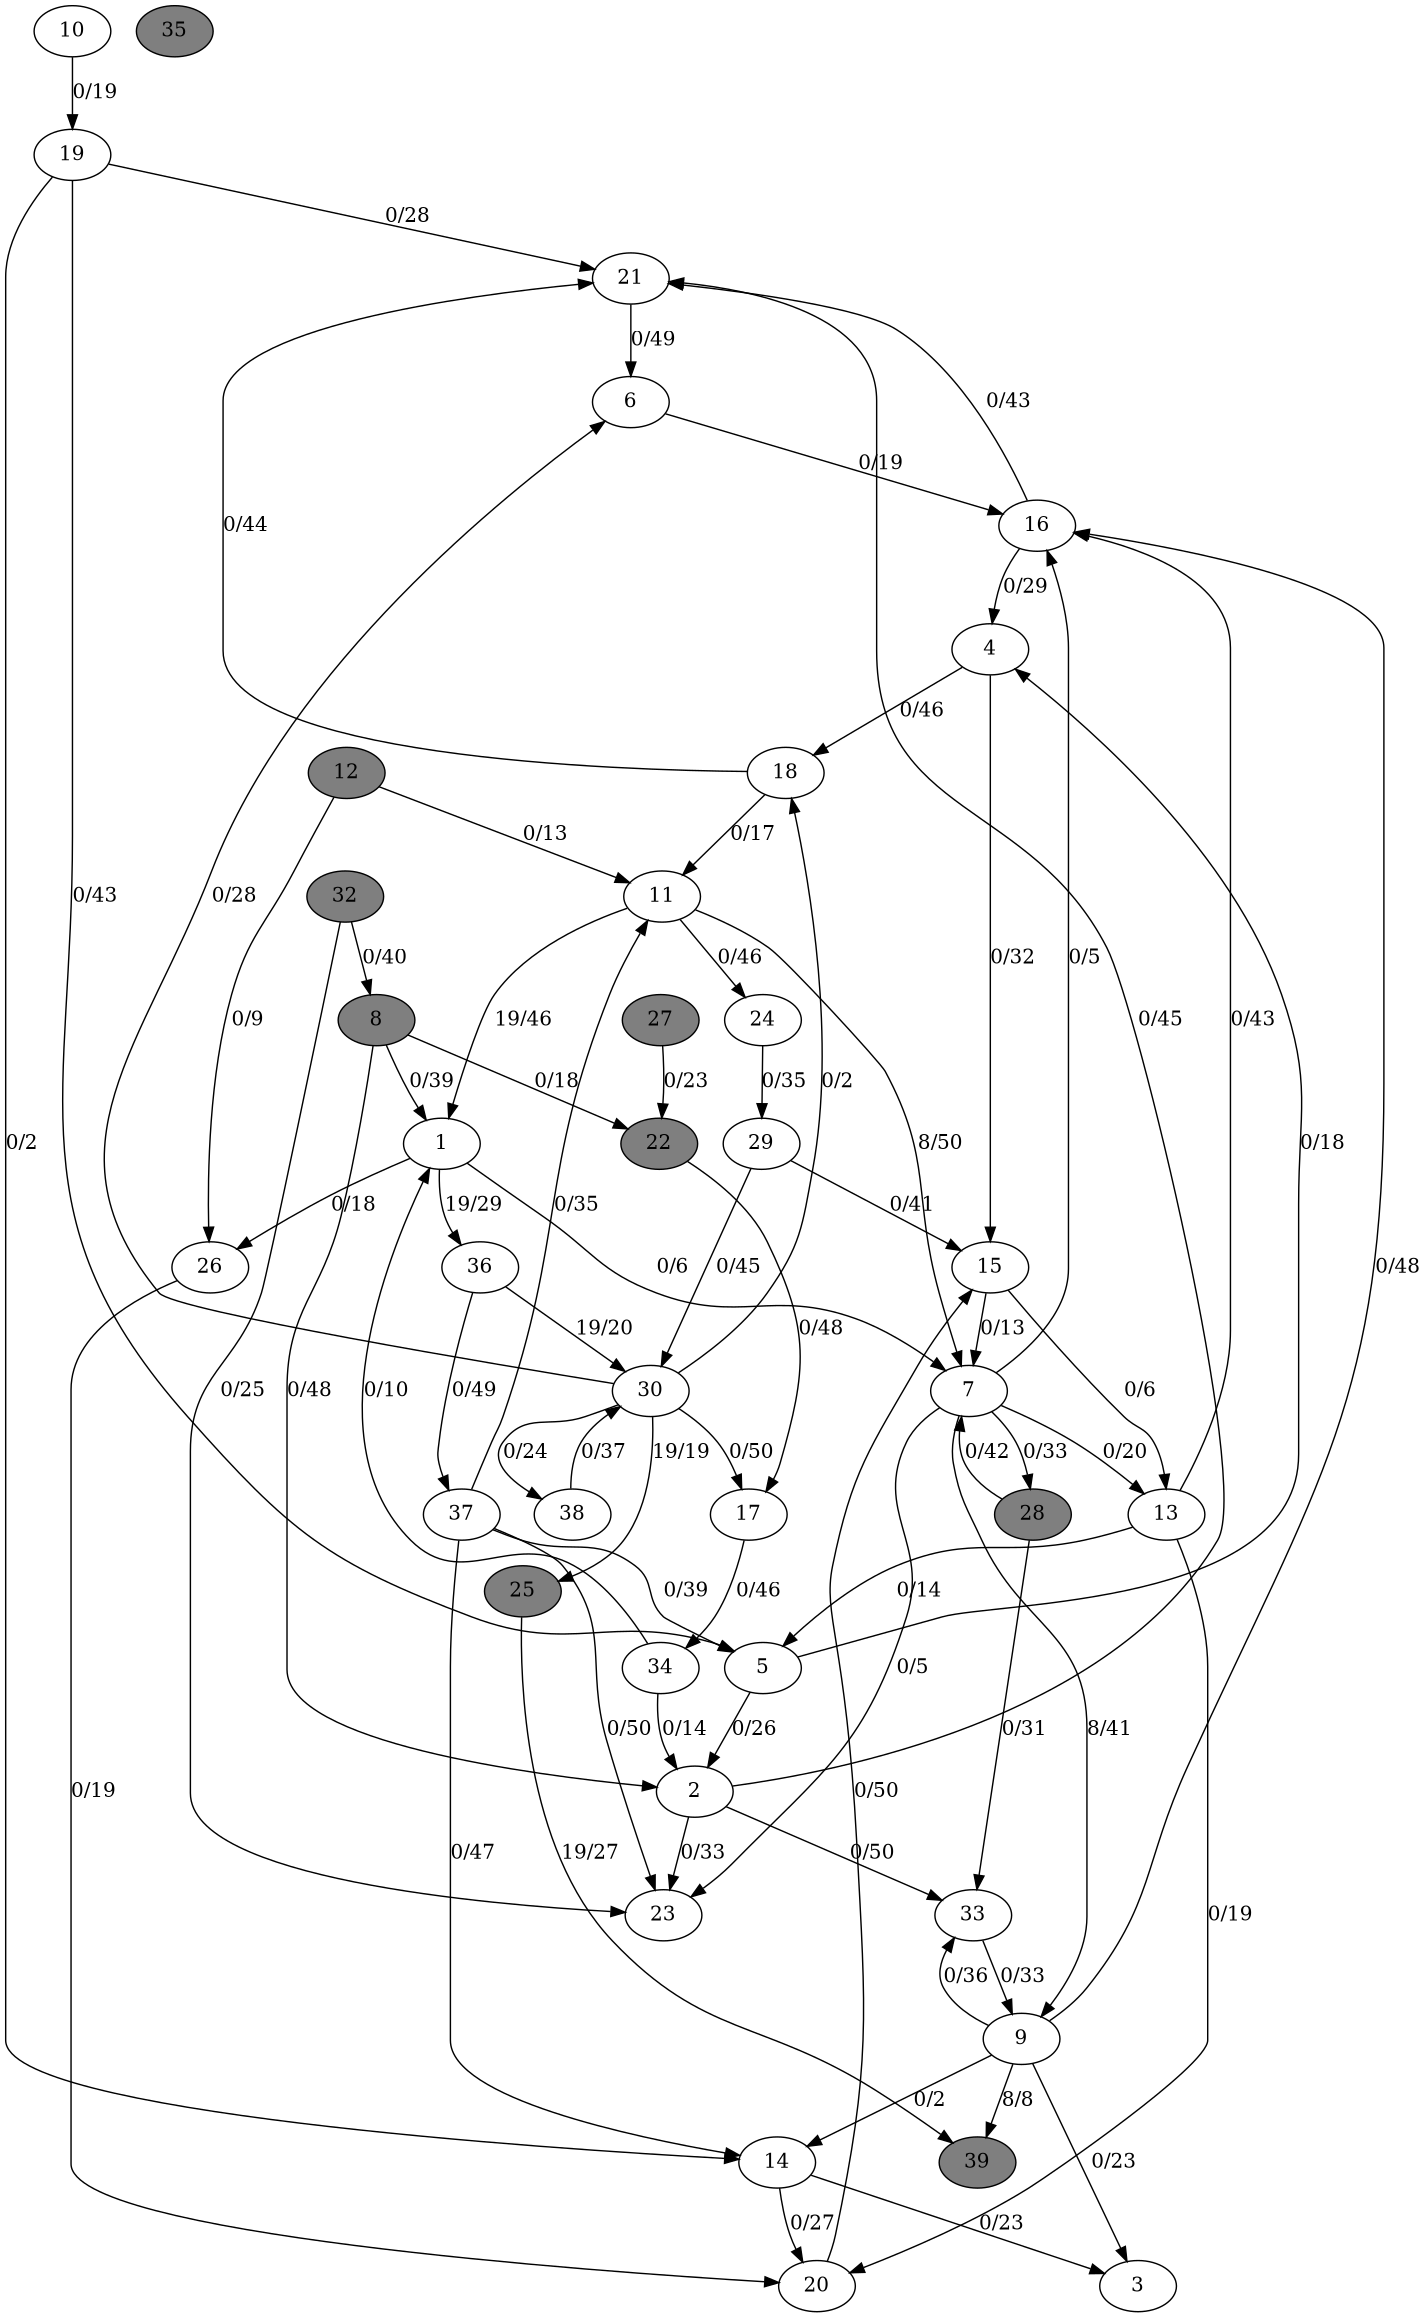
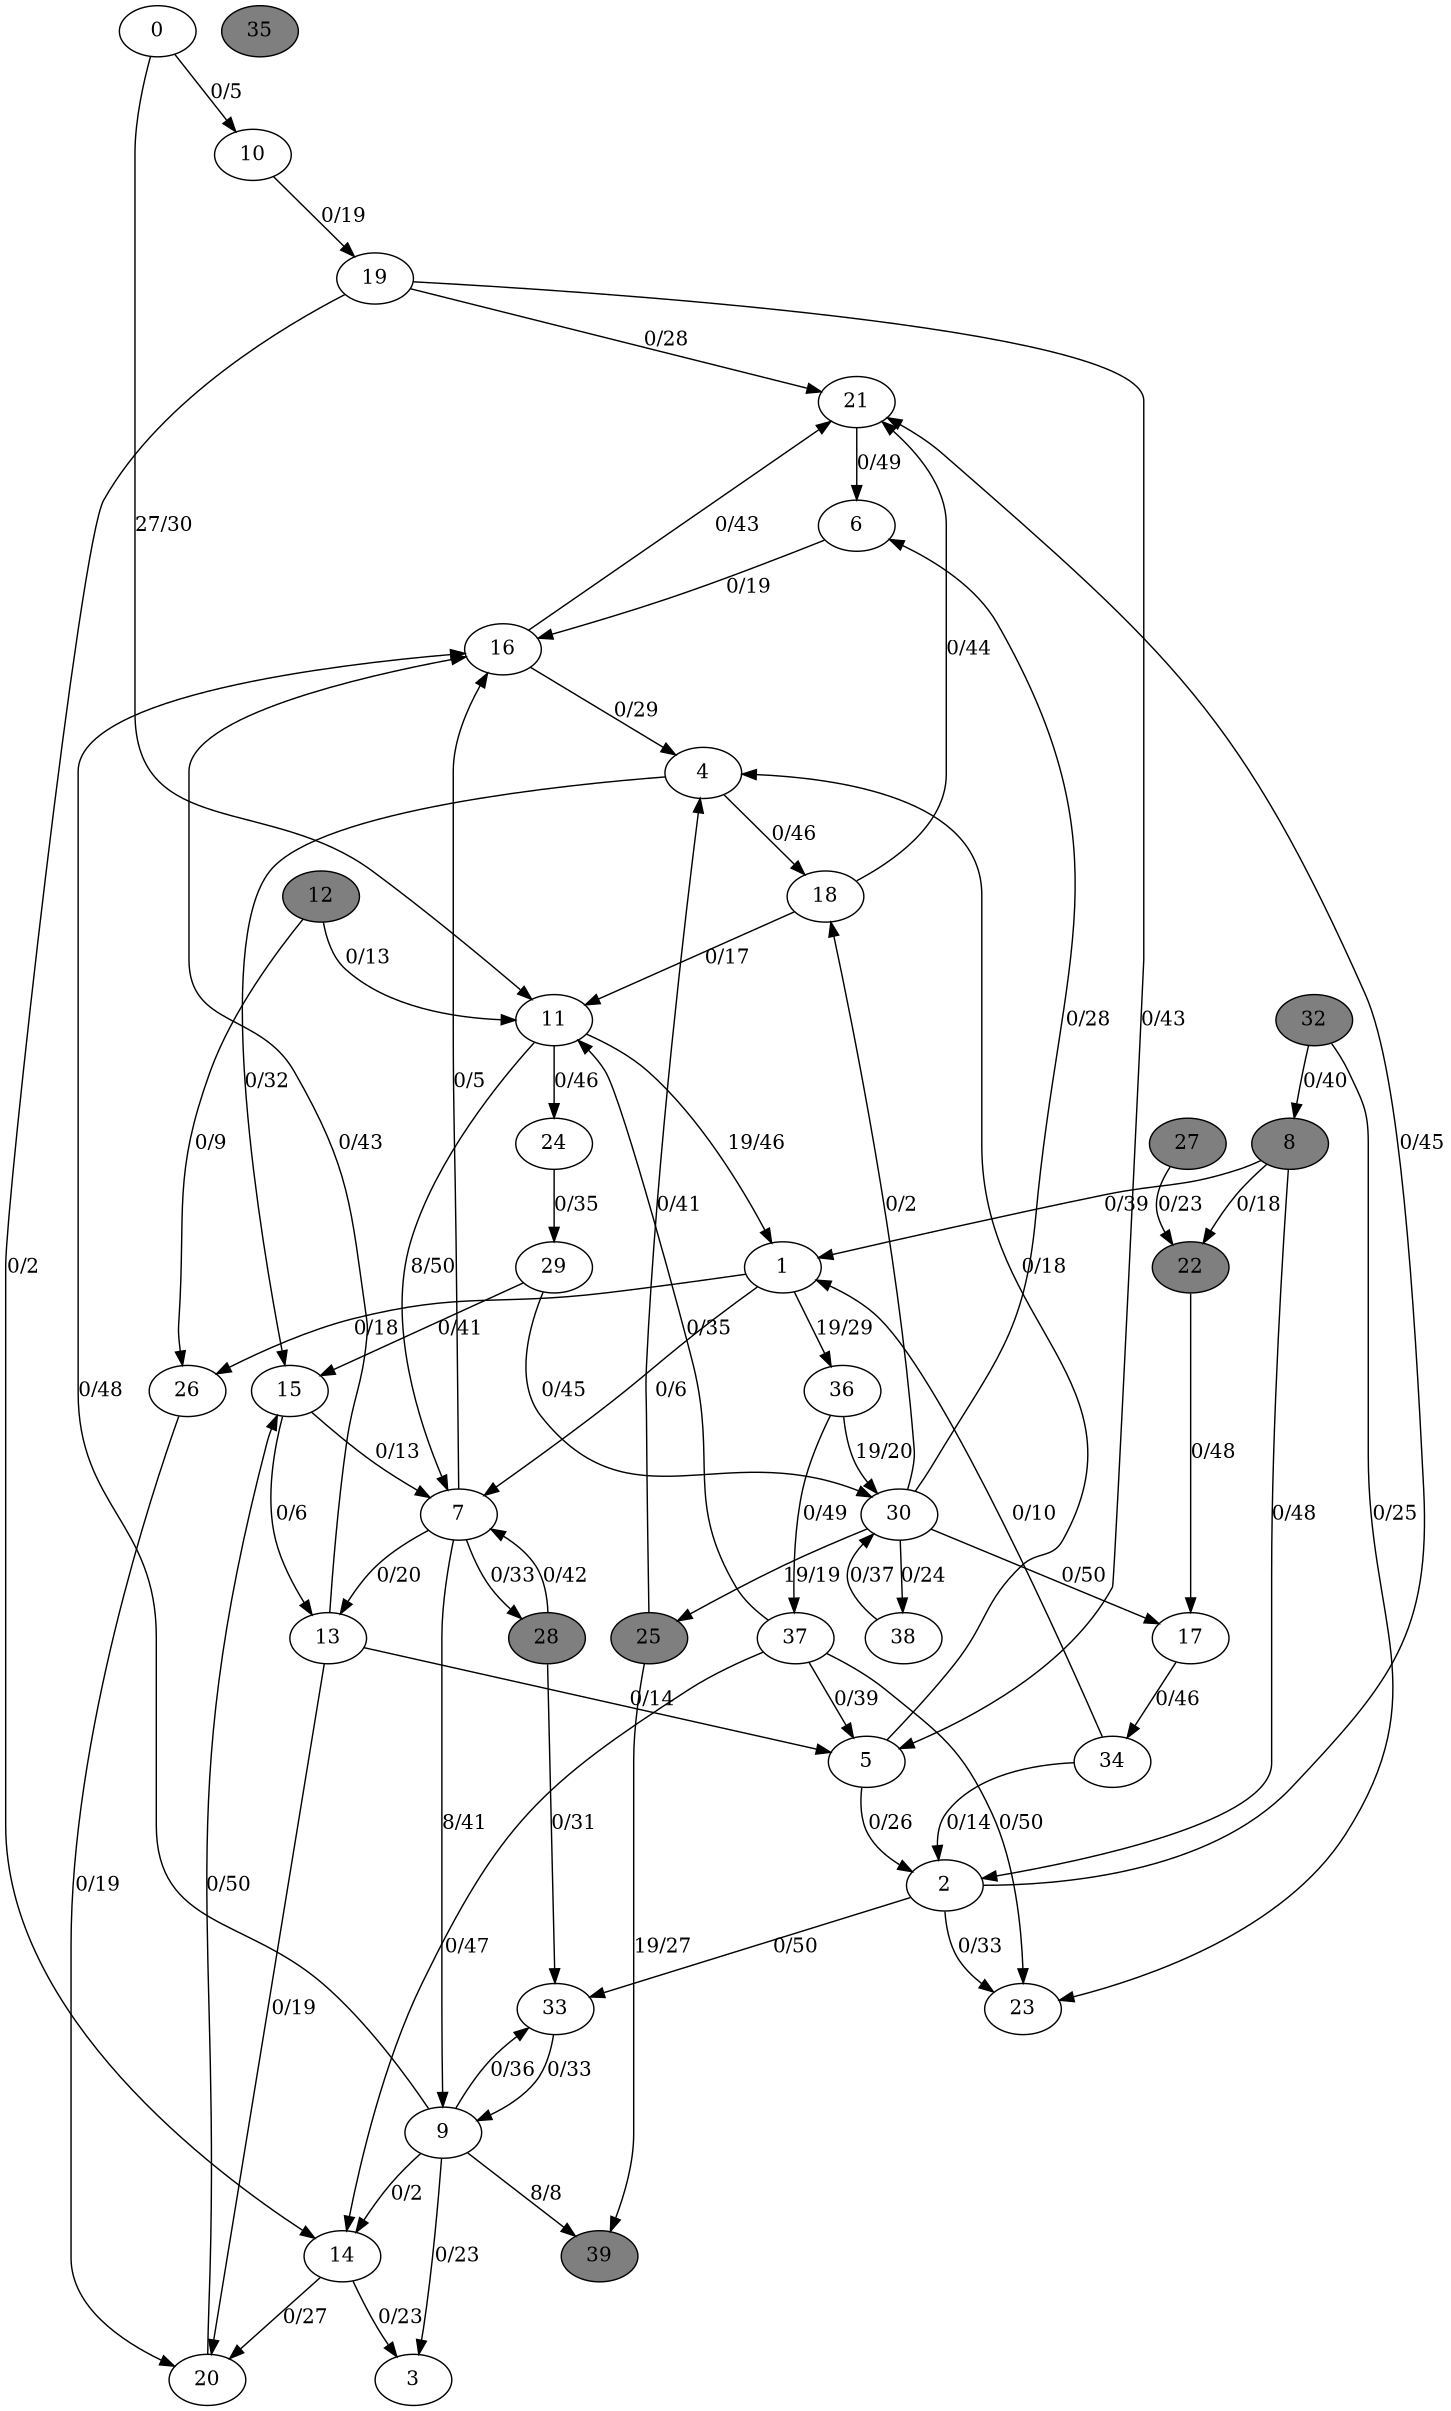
none -> (158, 31)
none -> (658, 1192)
(886, 1672) -> none
